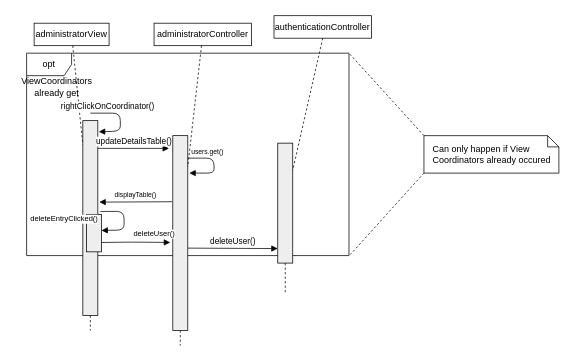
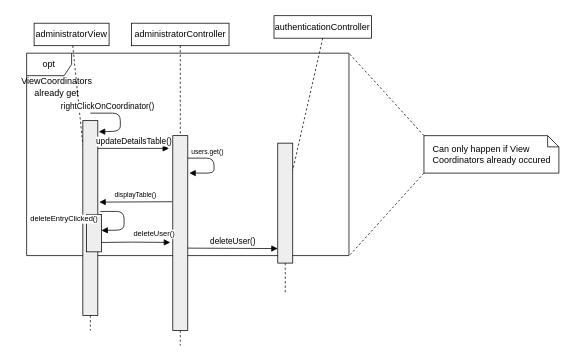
(203, 34) -> (180, 34)
